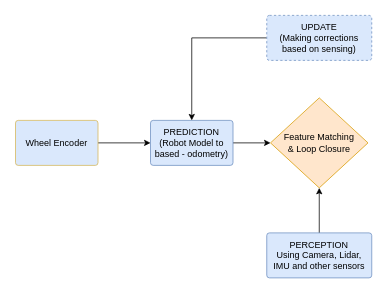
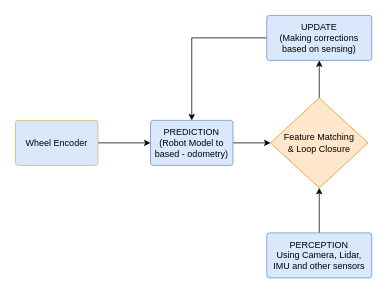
(319, 38) -> (319, 38)
none -> (319, 82)
